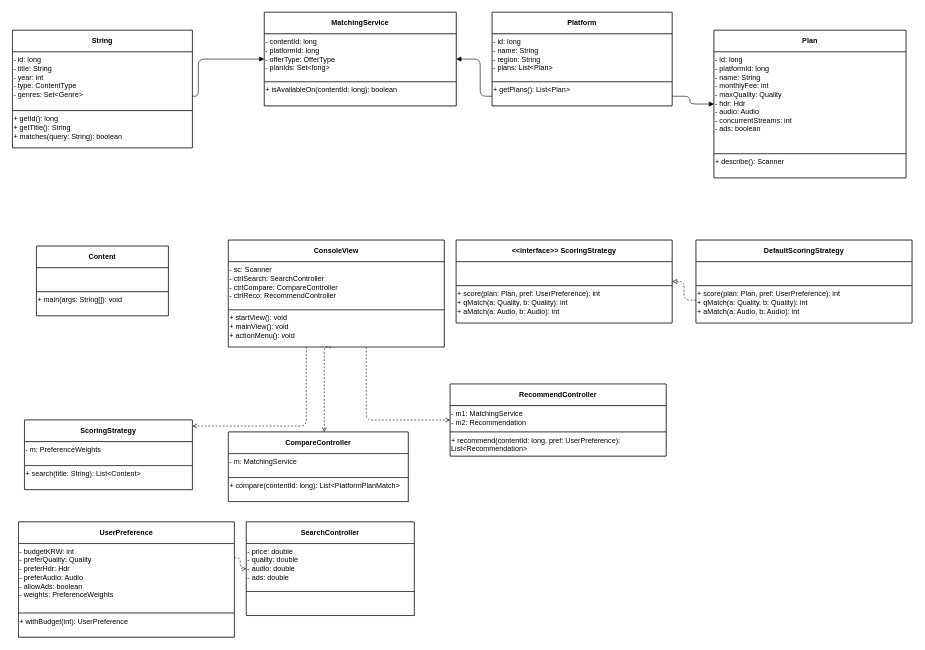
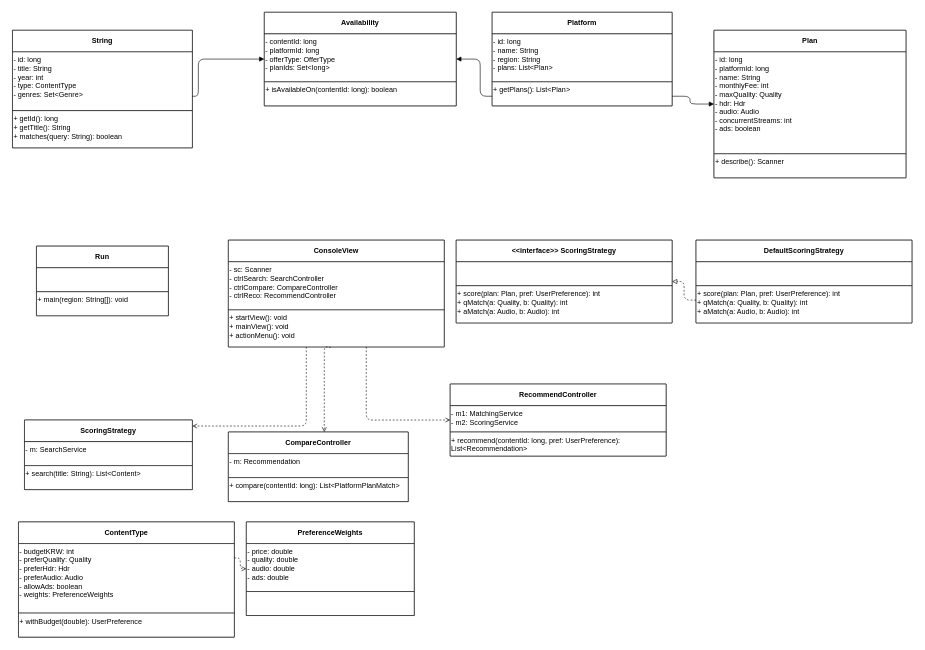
(360, 23) -> (360, 23)
(102, 257) -> (102, 257)
(86, 300) -> (90, 300)
(489, 419) -> (489, 419)
(66, 450) -> (58, 450)
(265, 462) -> (264, 462)
(126, 533) -> (126, 533)
(330, 533) -> (330, 533)
(81, 622) -> (87, 622)
